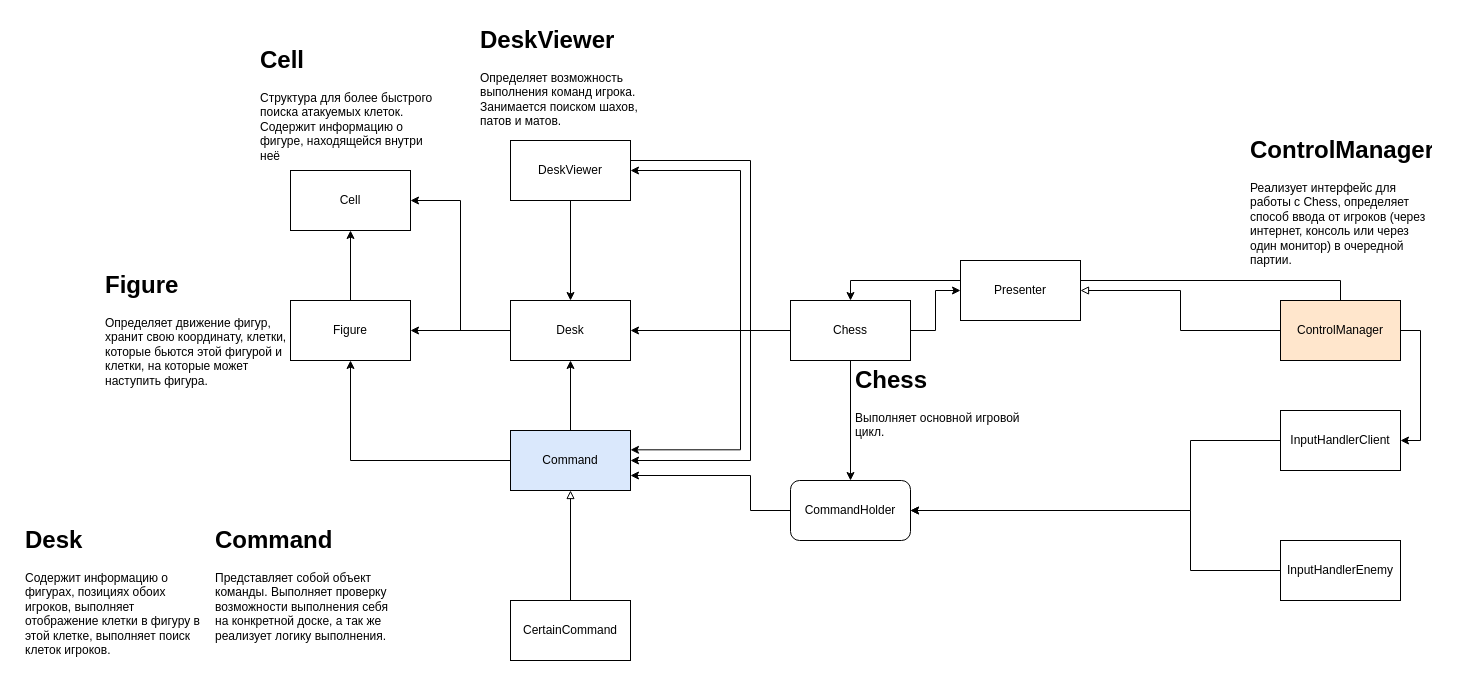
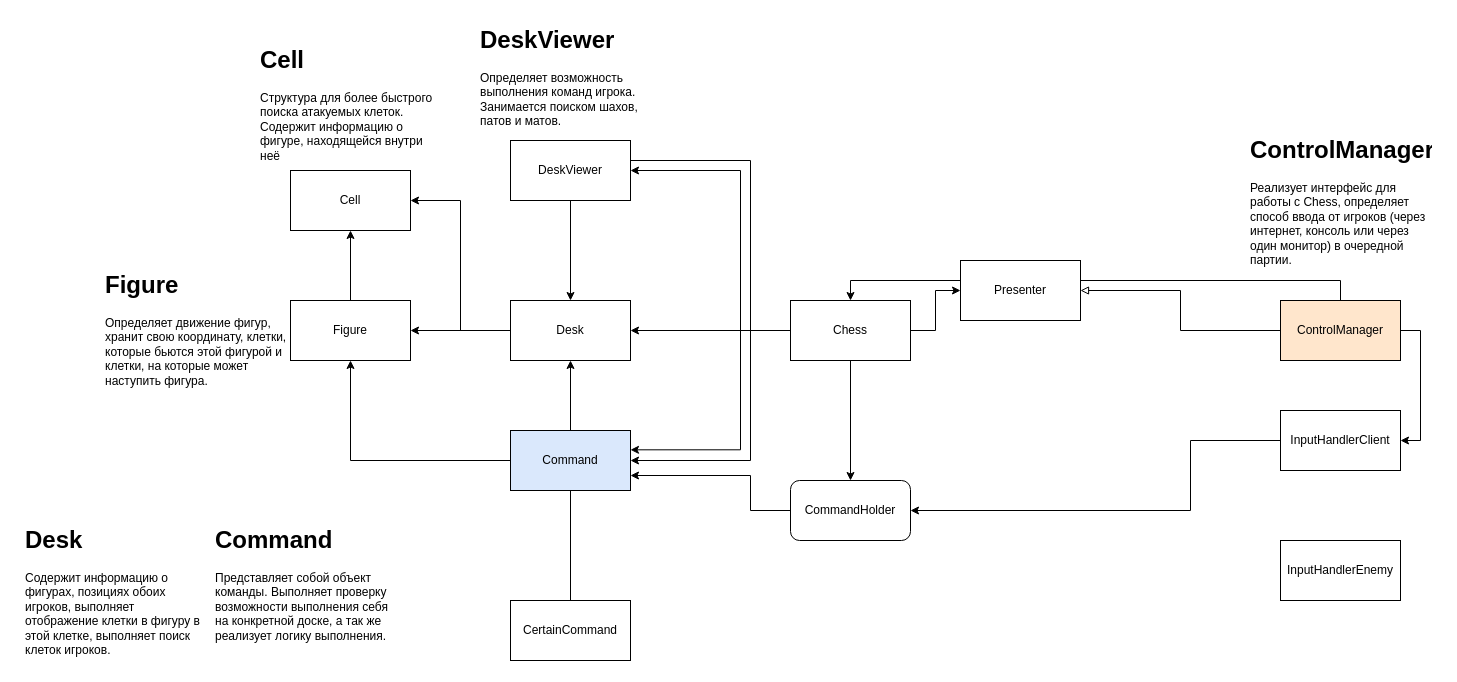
(946, 411) -> none
(571, 500) -> (571, 497)
(1207, 571) -> none
